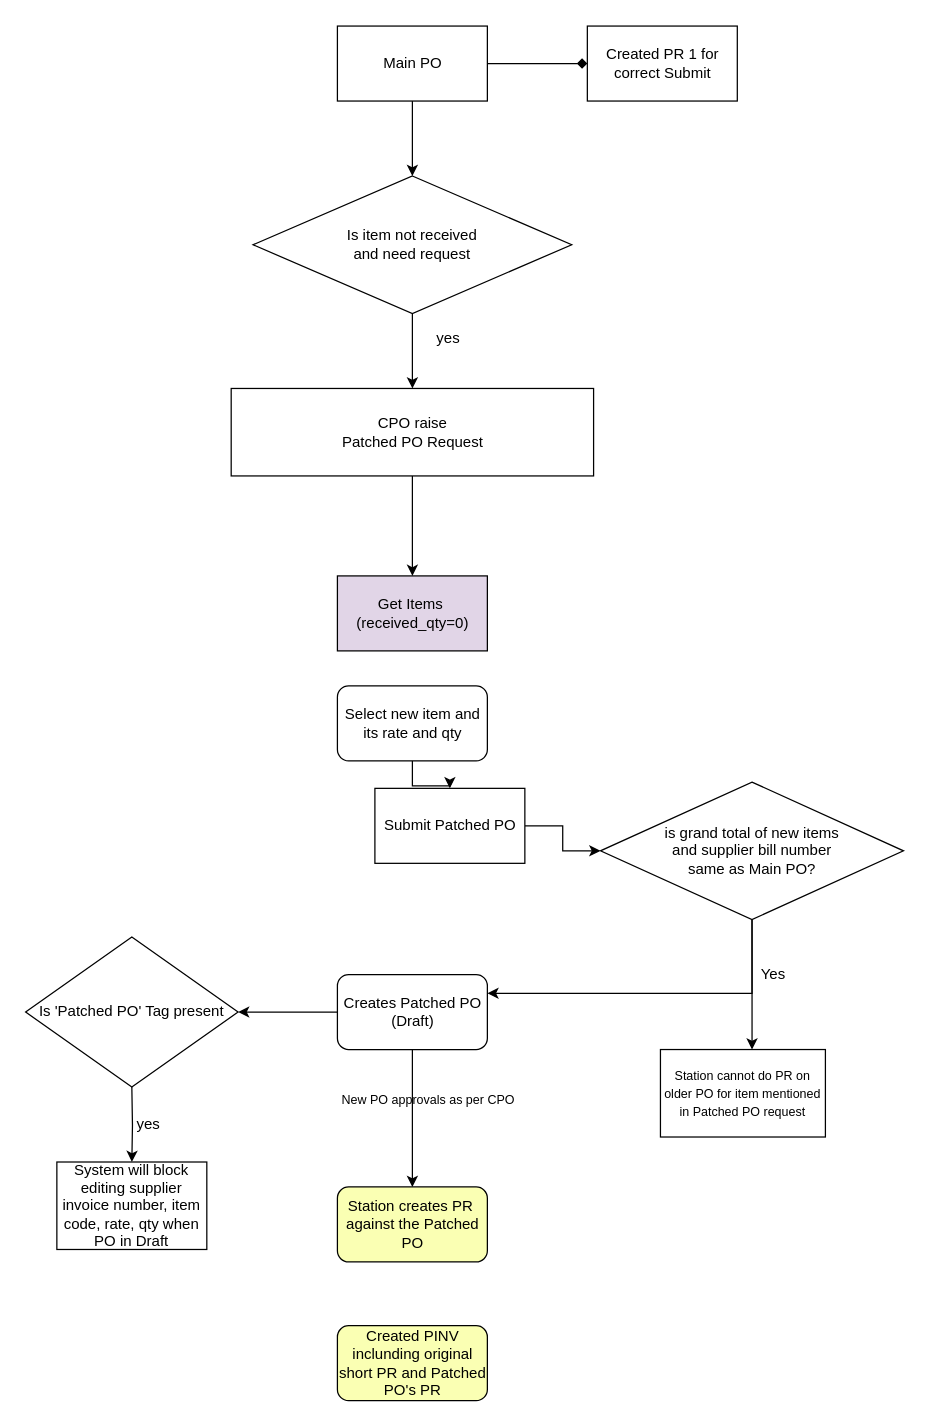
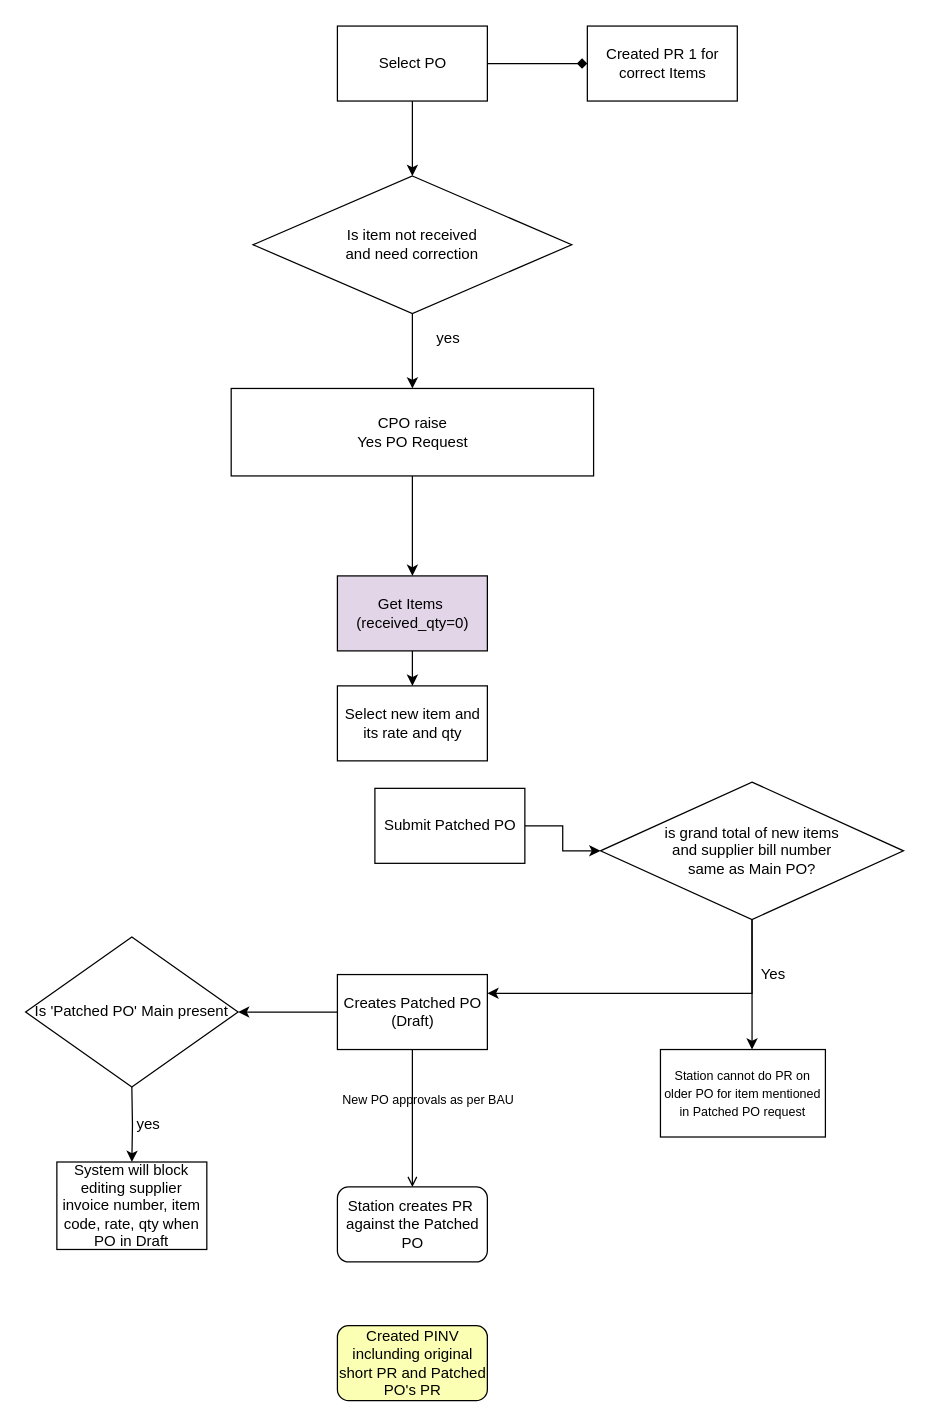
(413, 63) -> (413, 63)
(663, 63) -> (663, 63)
(413, 244) -> (413, 244)
(413, 432) -> (413, 432)
none -> (413, 673)
(413, 723) -> (413, 723)
(421, 786) -> none
(132, 1012) -> (132, 1012)
(413, 1012) -> (413, 1012)
(429, 1099) -> (429, 1099)
(413, 1177) -> (413, 1179)
(413, 1224) -> (413, 1224)
